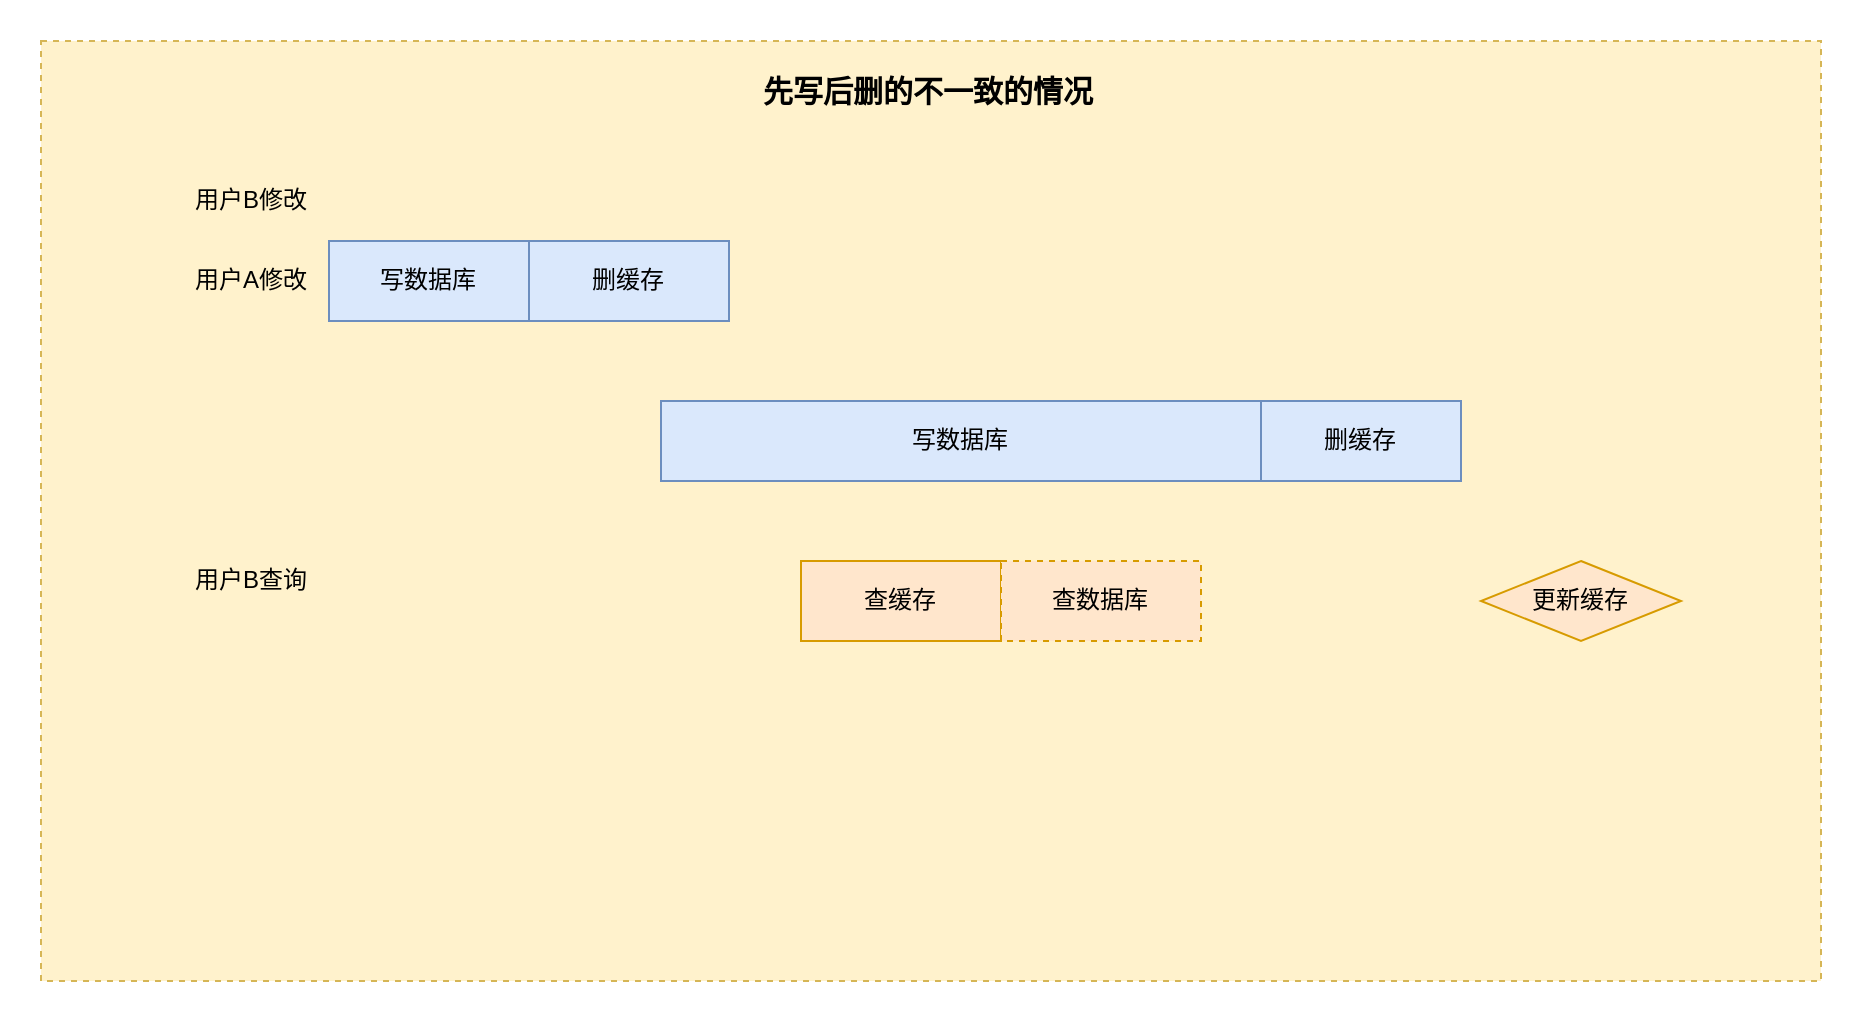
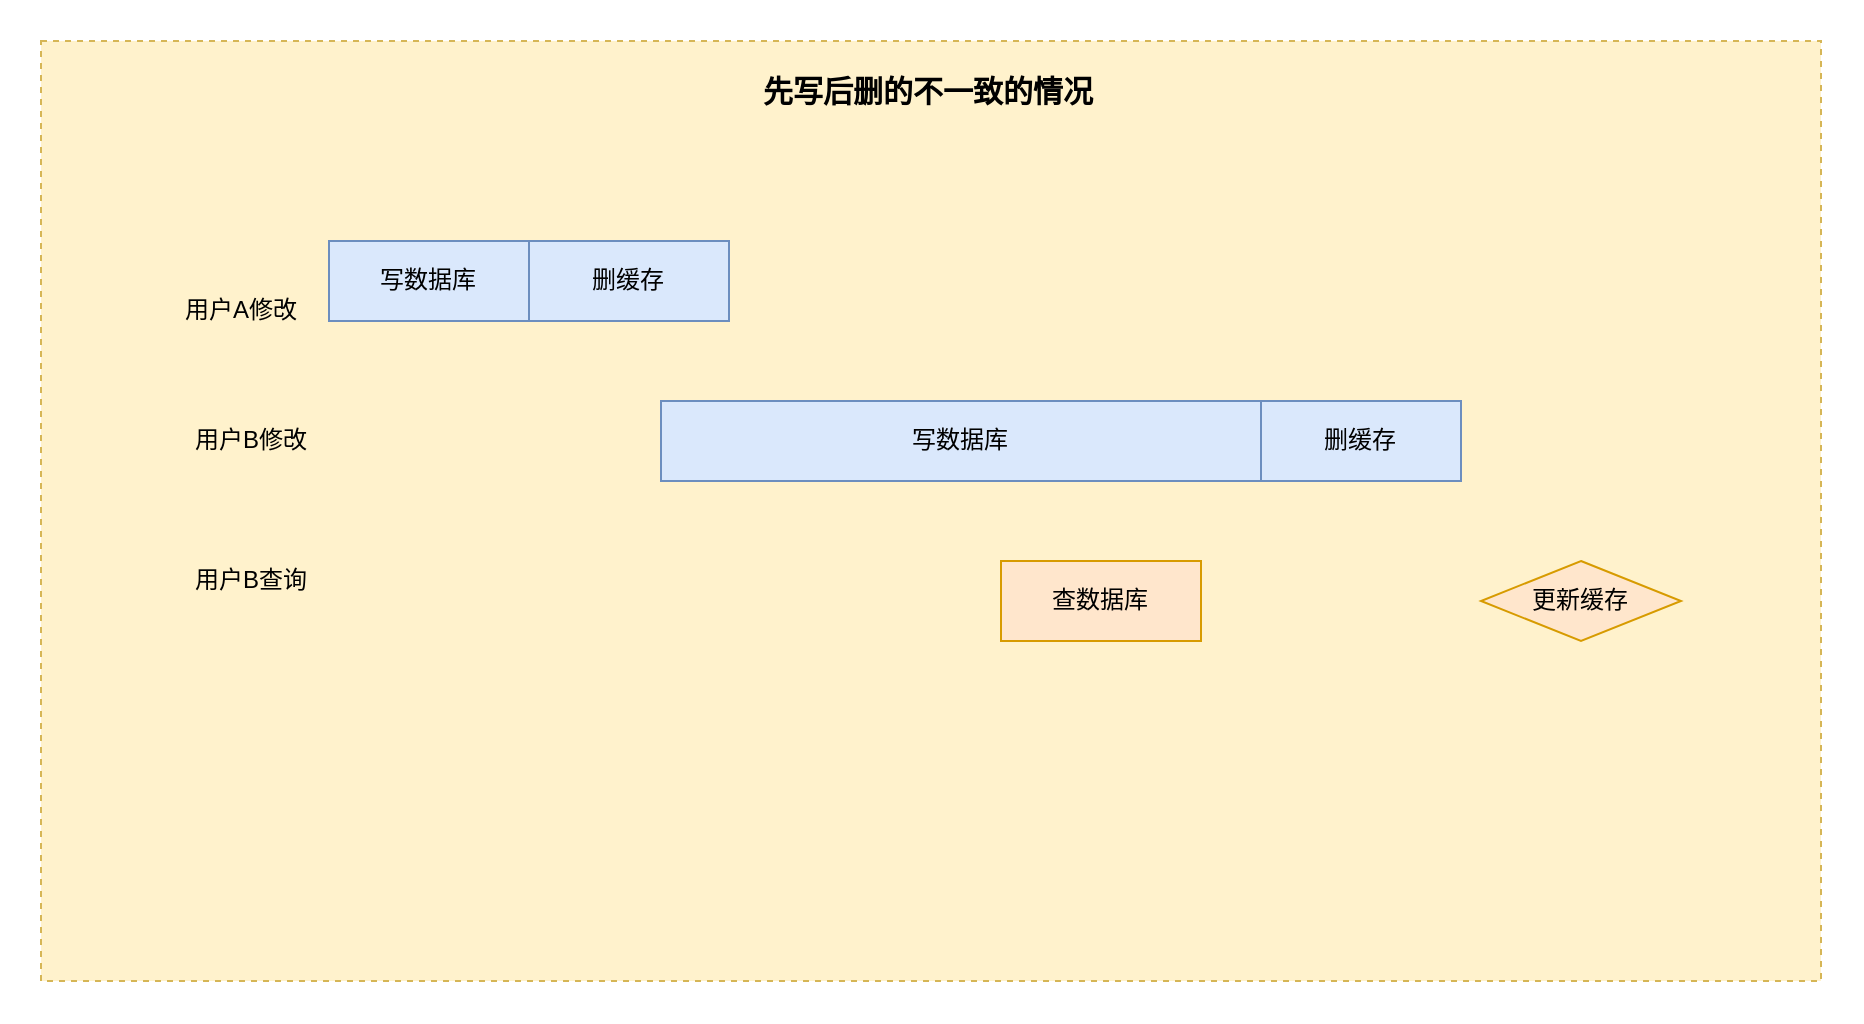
(251, 201) -> (251, 441)
(251, 281) -> (241, 311)
(901, 601) -> none
(1101, 601) -> (1101, 601)
